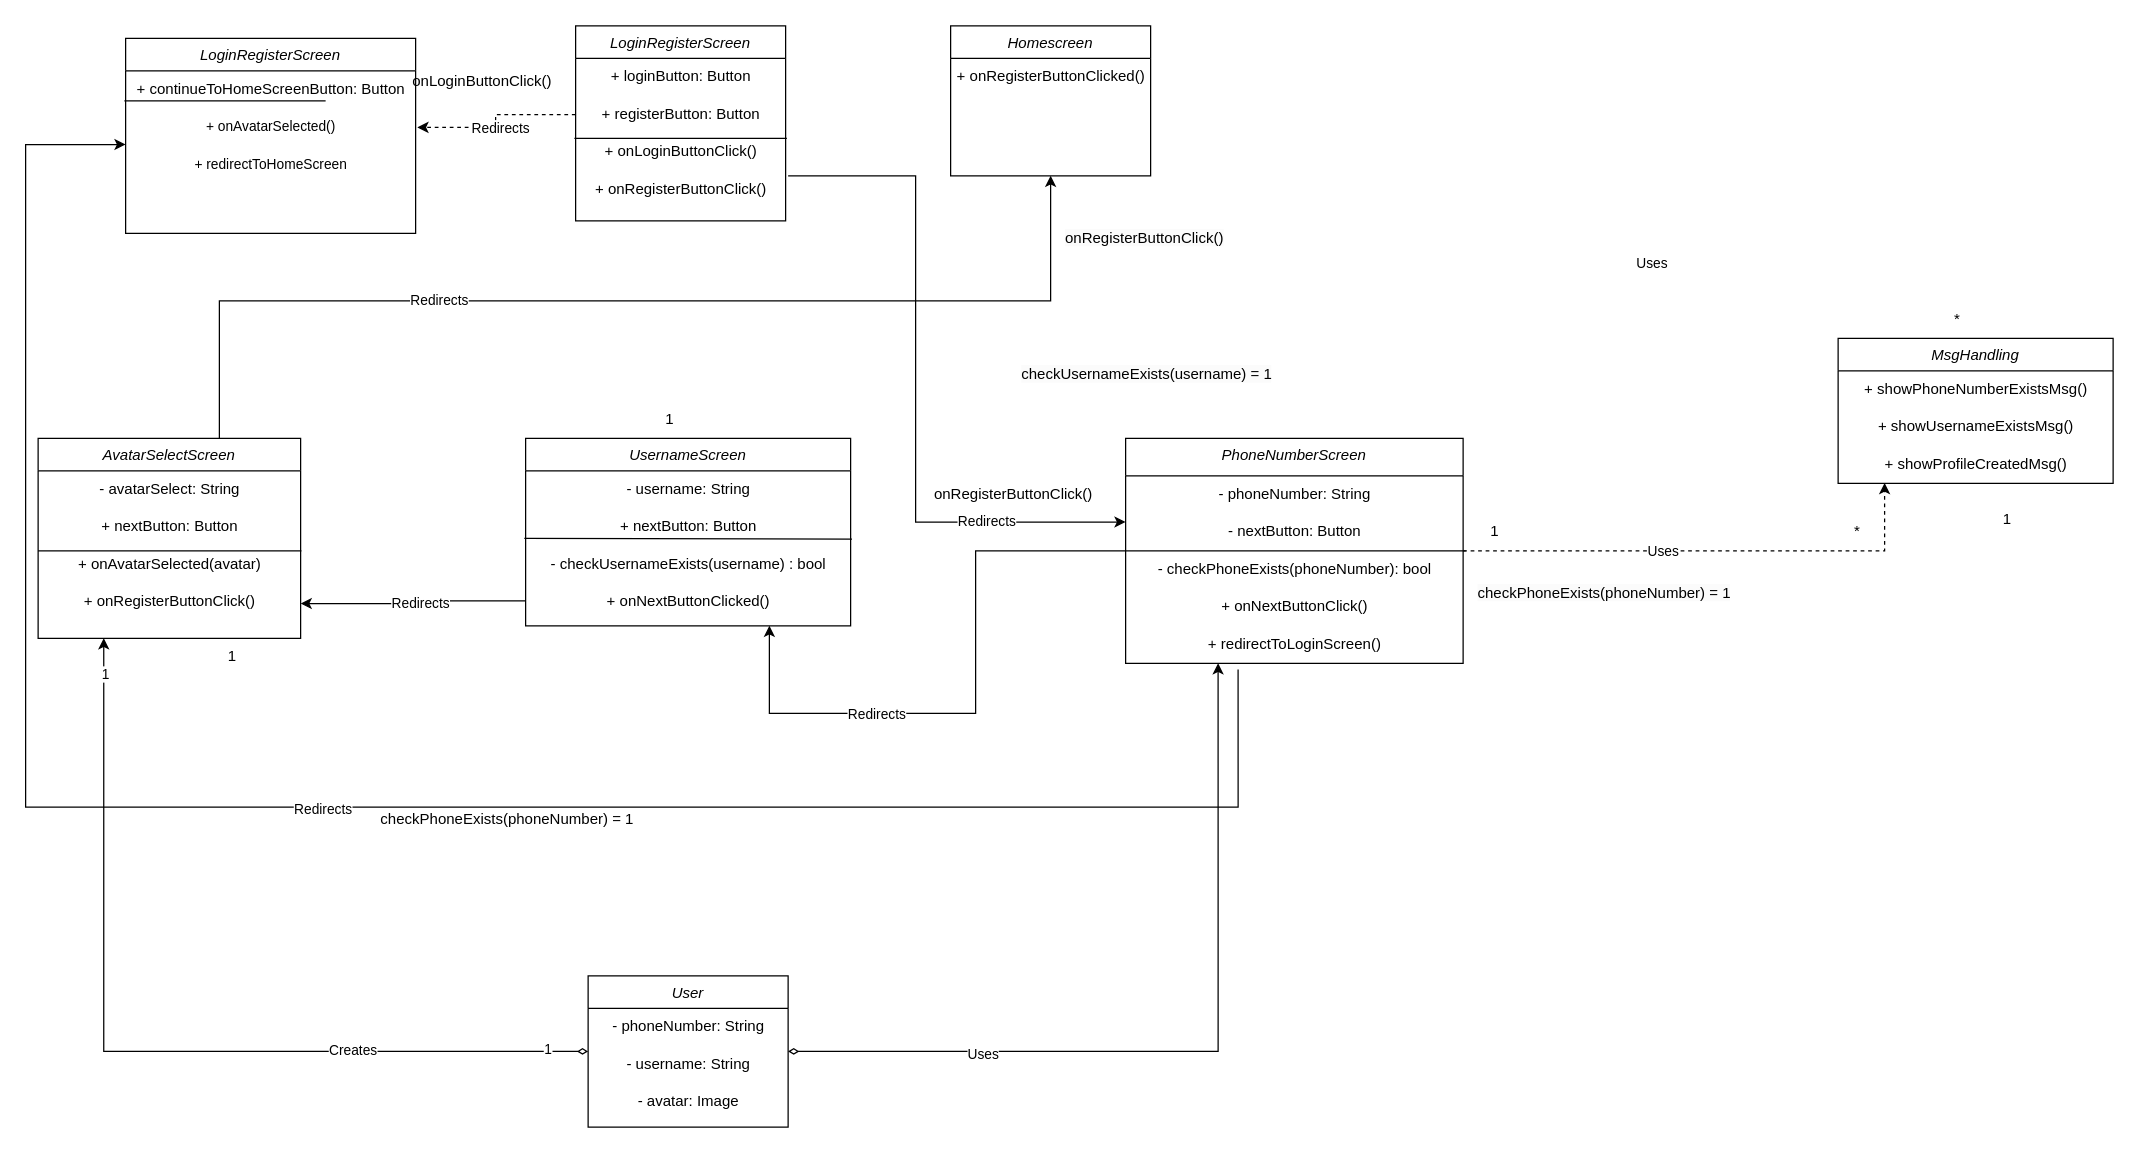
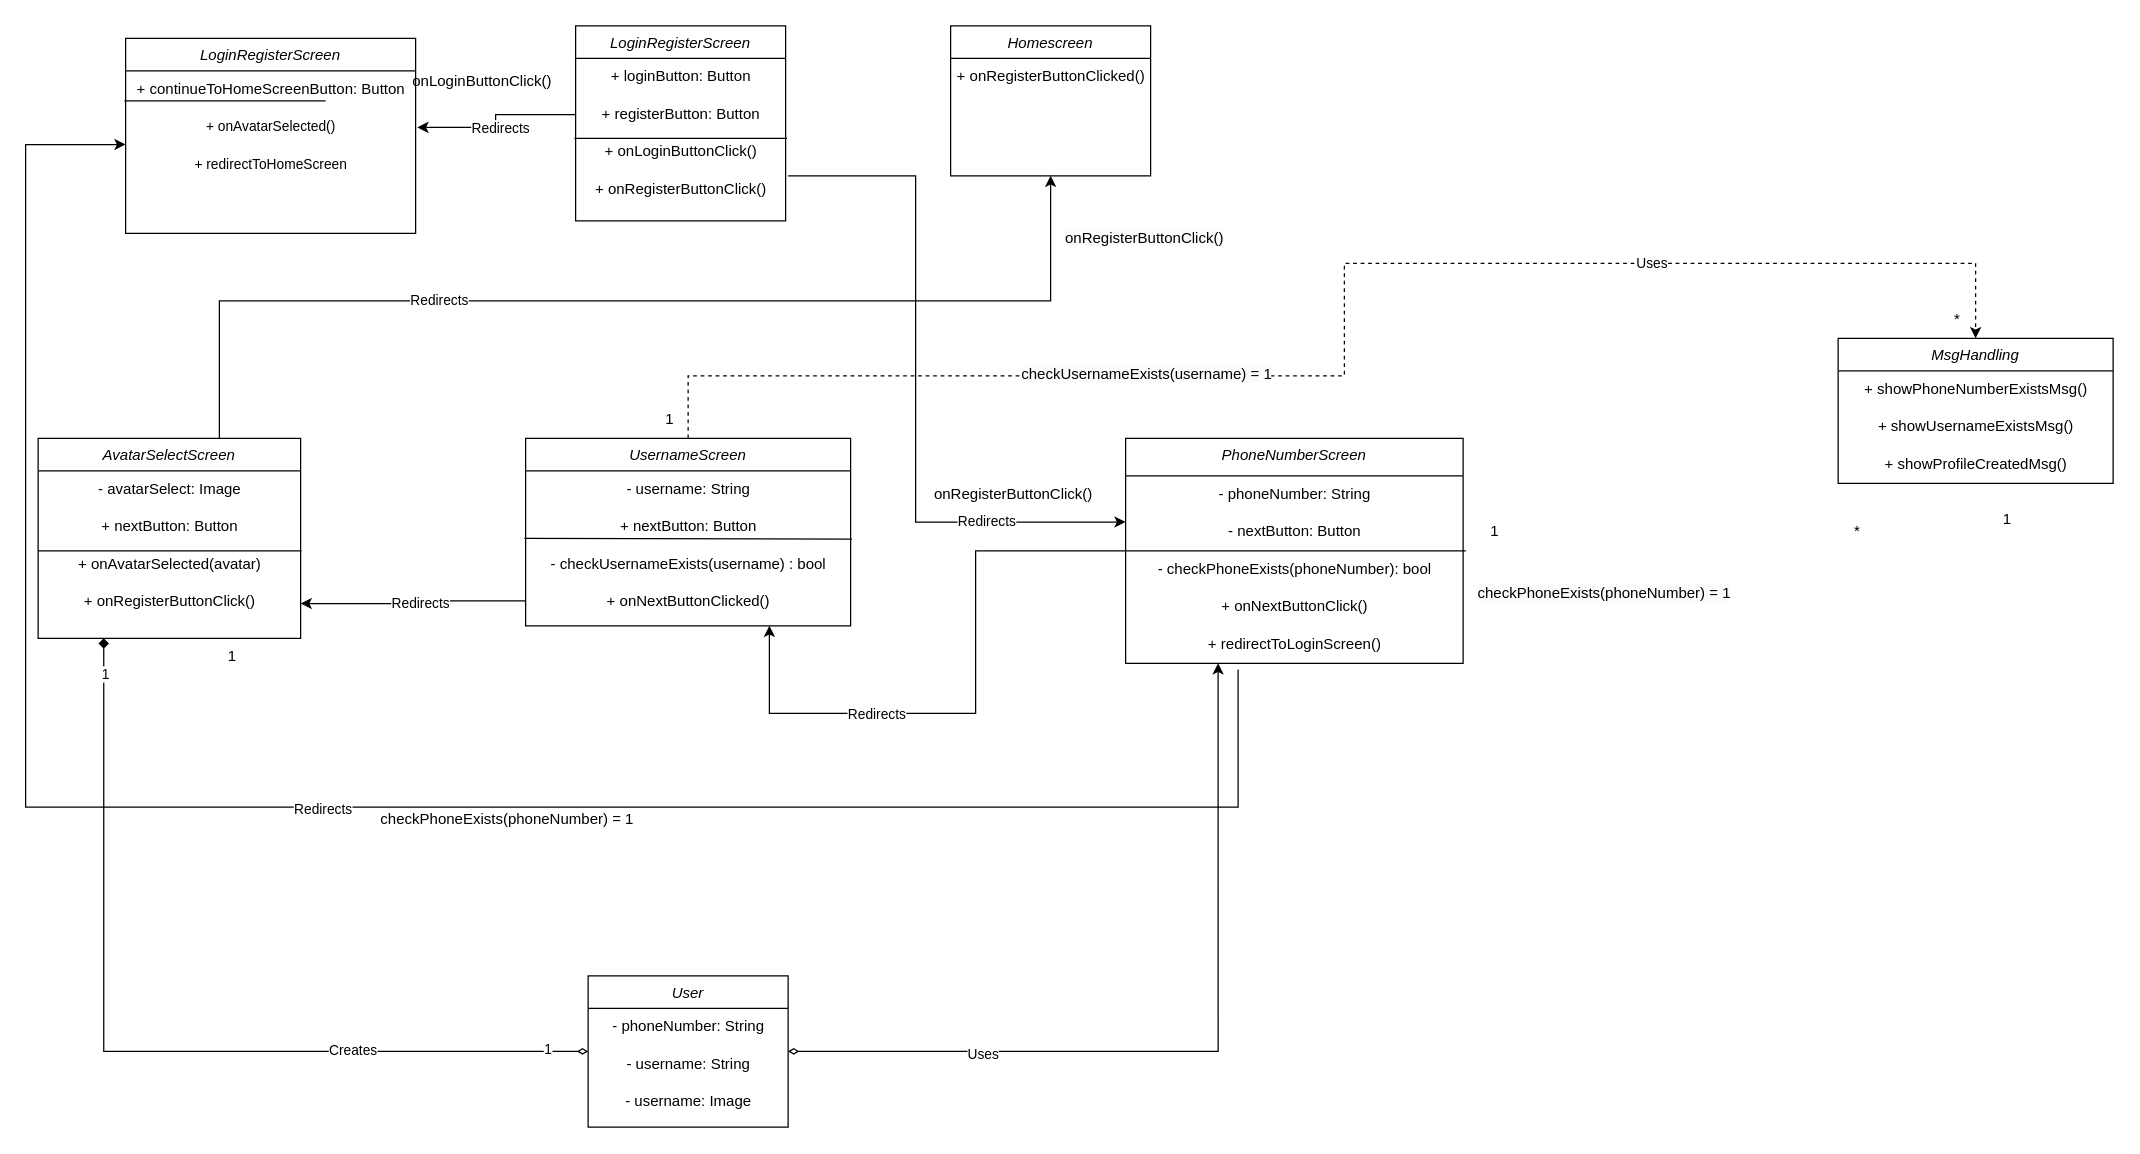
(533, 114) -> (533, 114)
none -> (1396, 263)
(170, 489) -> (170, 489)
(1704, 551) -> none
(104, 648) -> (104, 649)
(689, 1102) -> (689, 1102)
